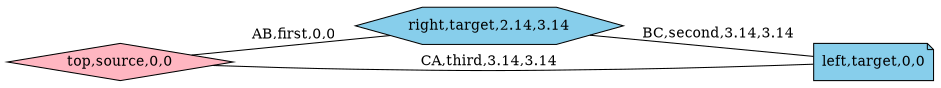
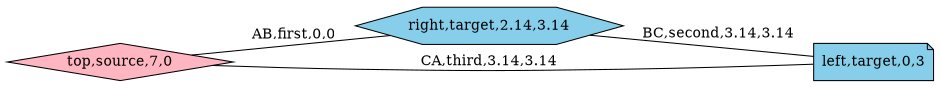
(120, 62) -> (120, 62)
(874, 62) -> (874, 62)
